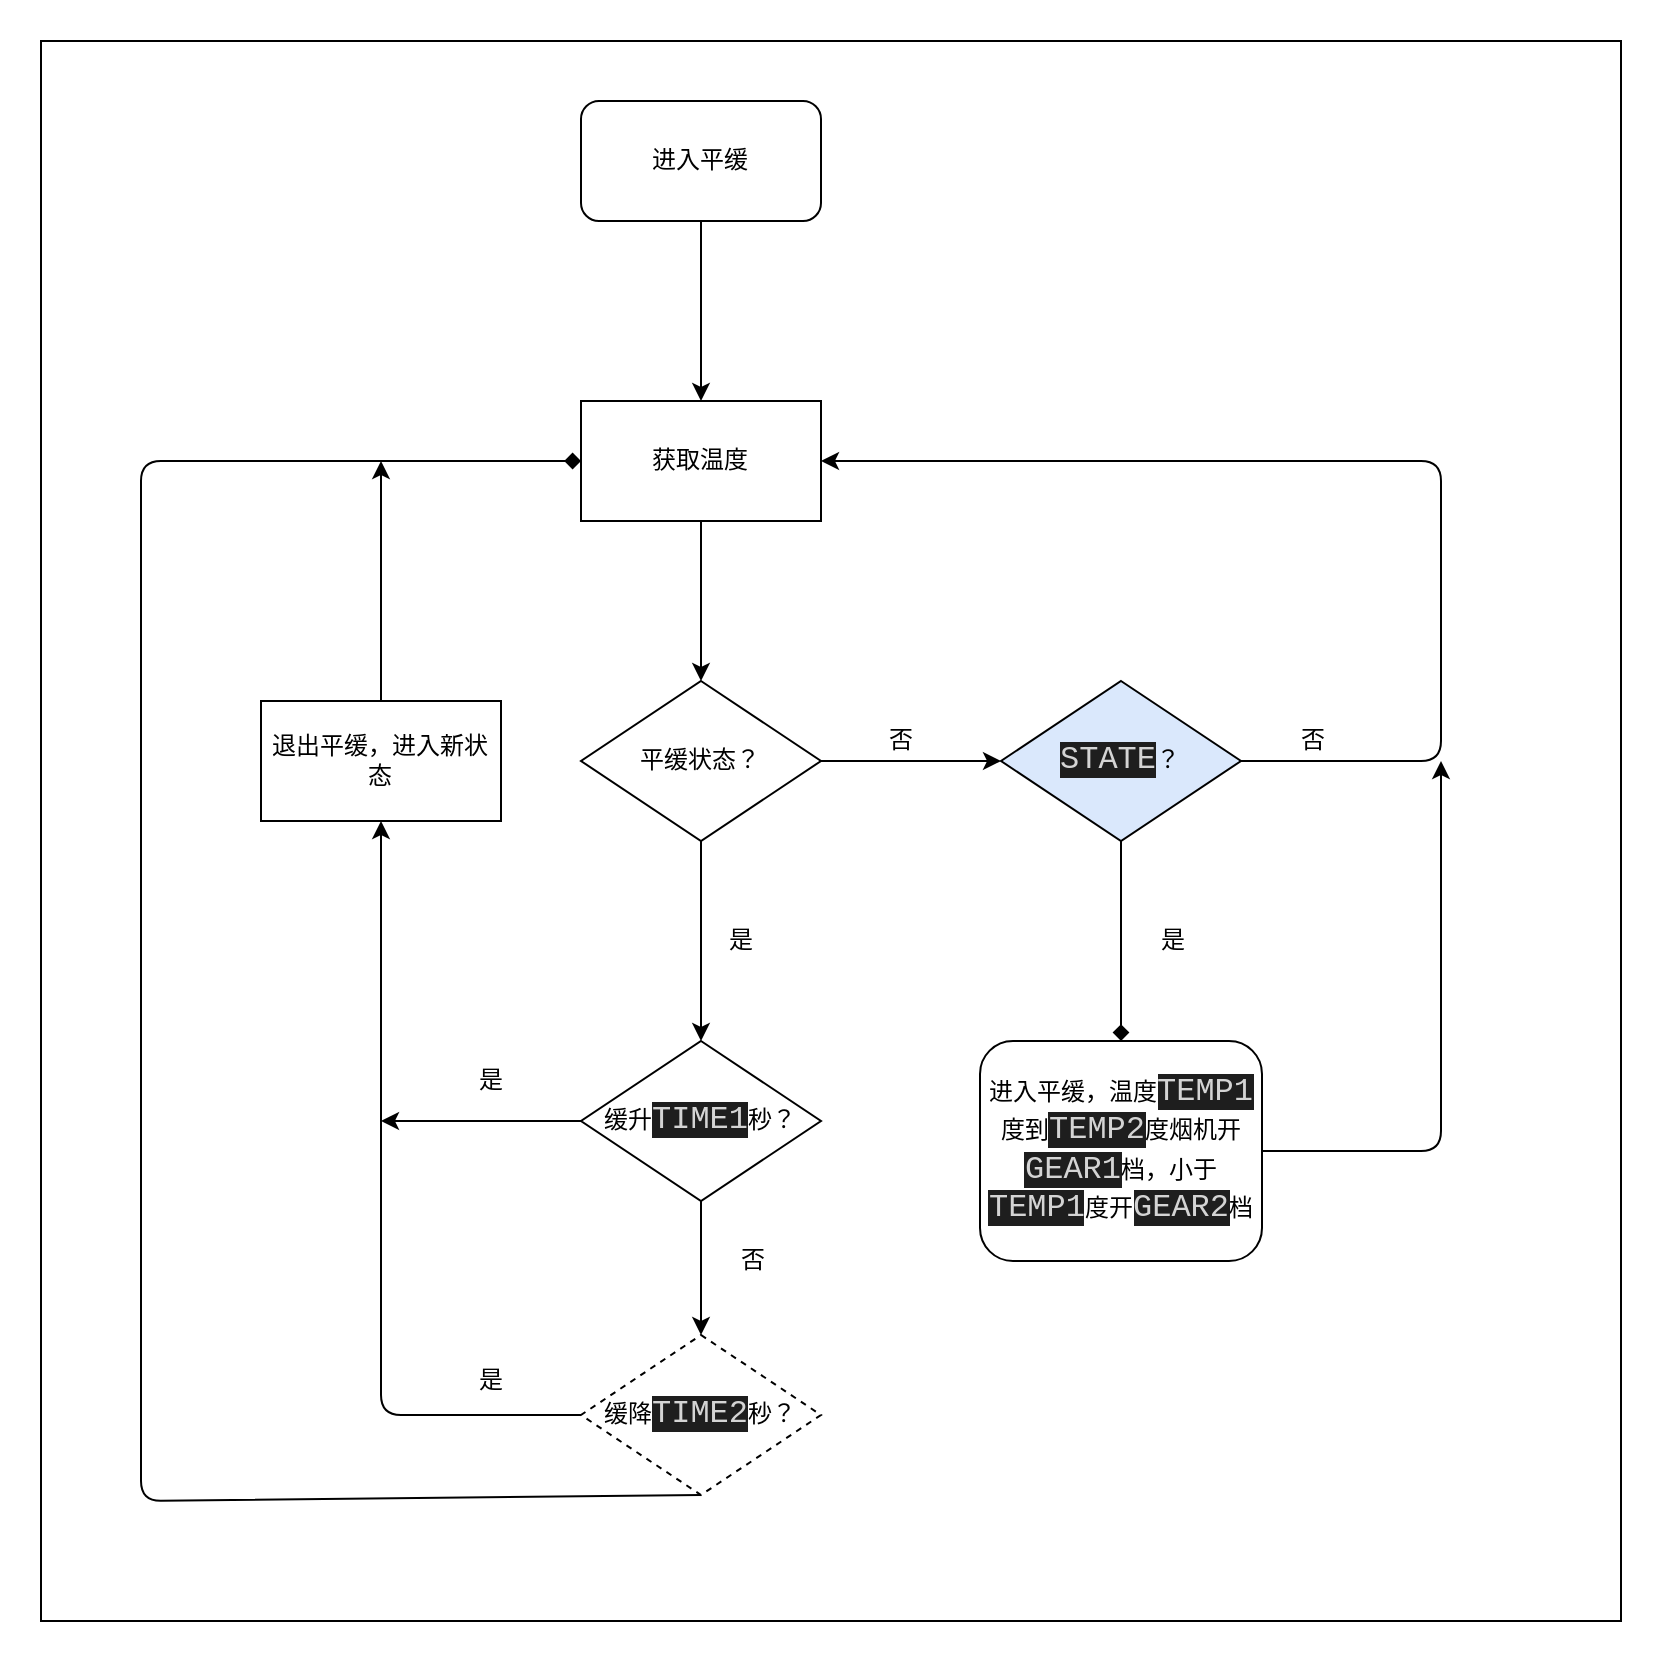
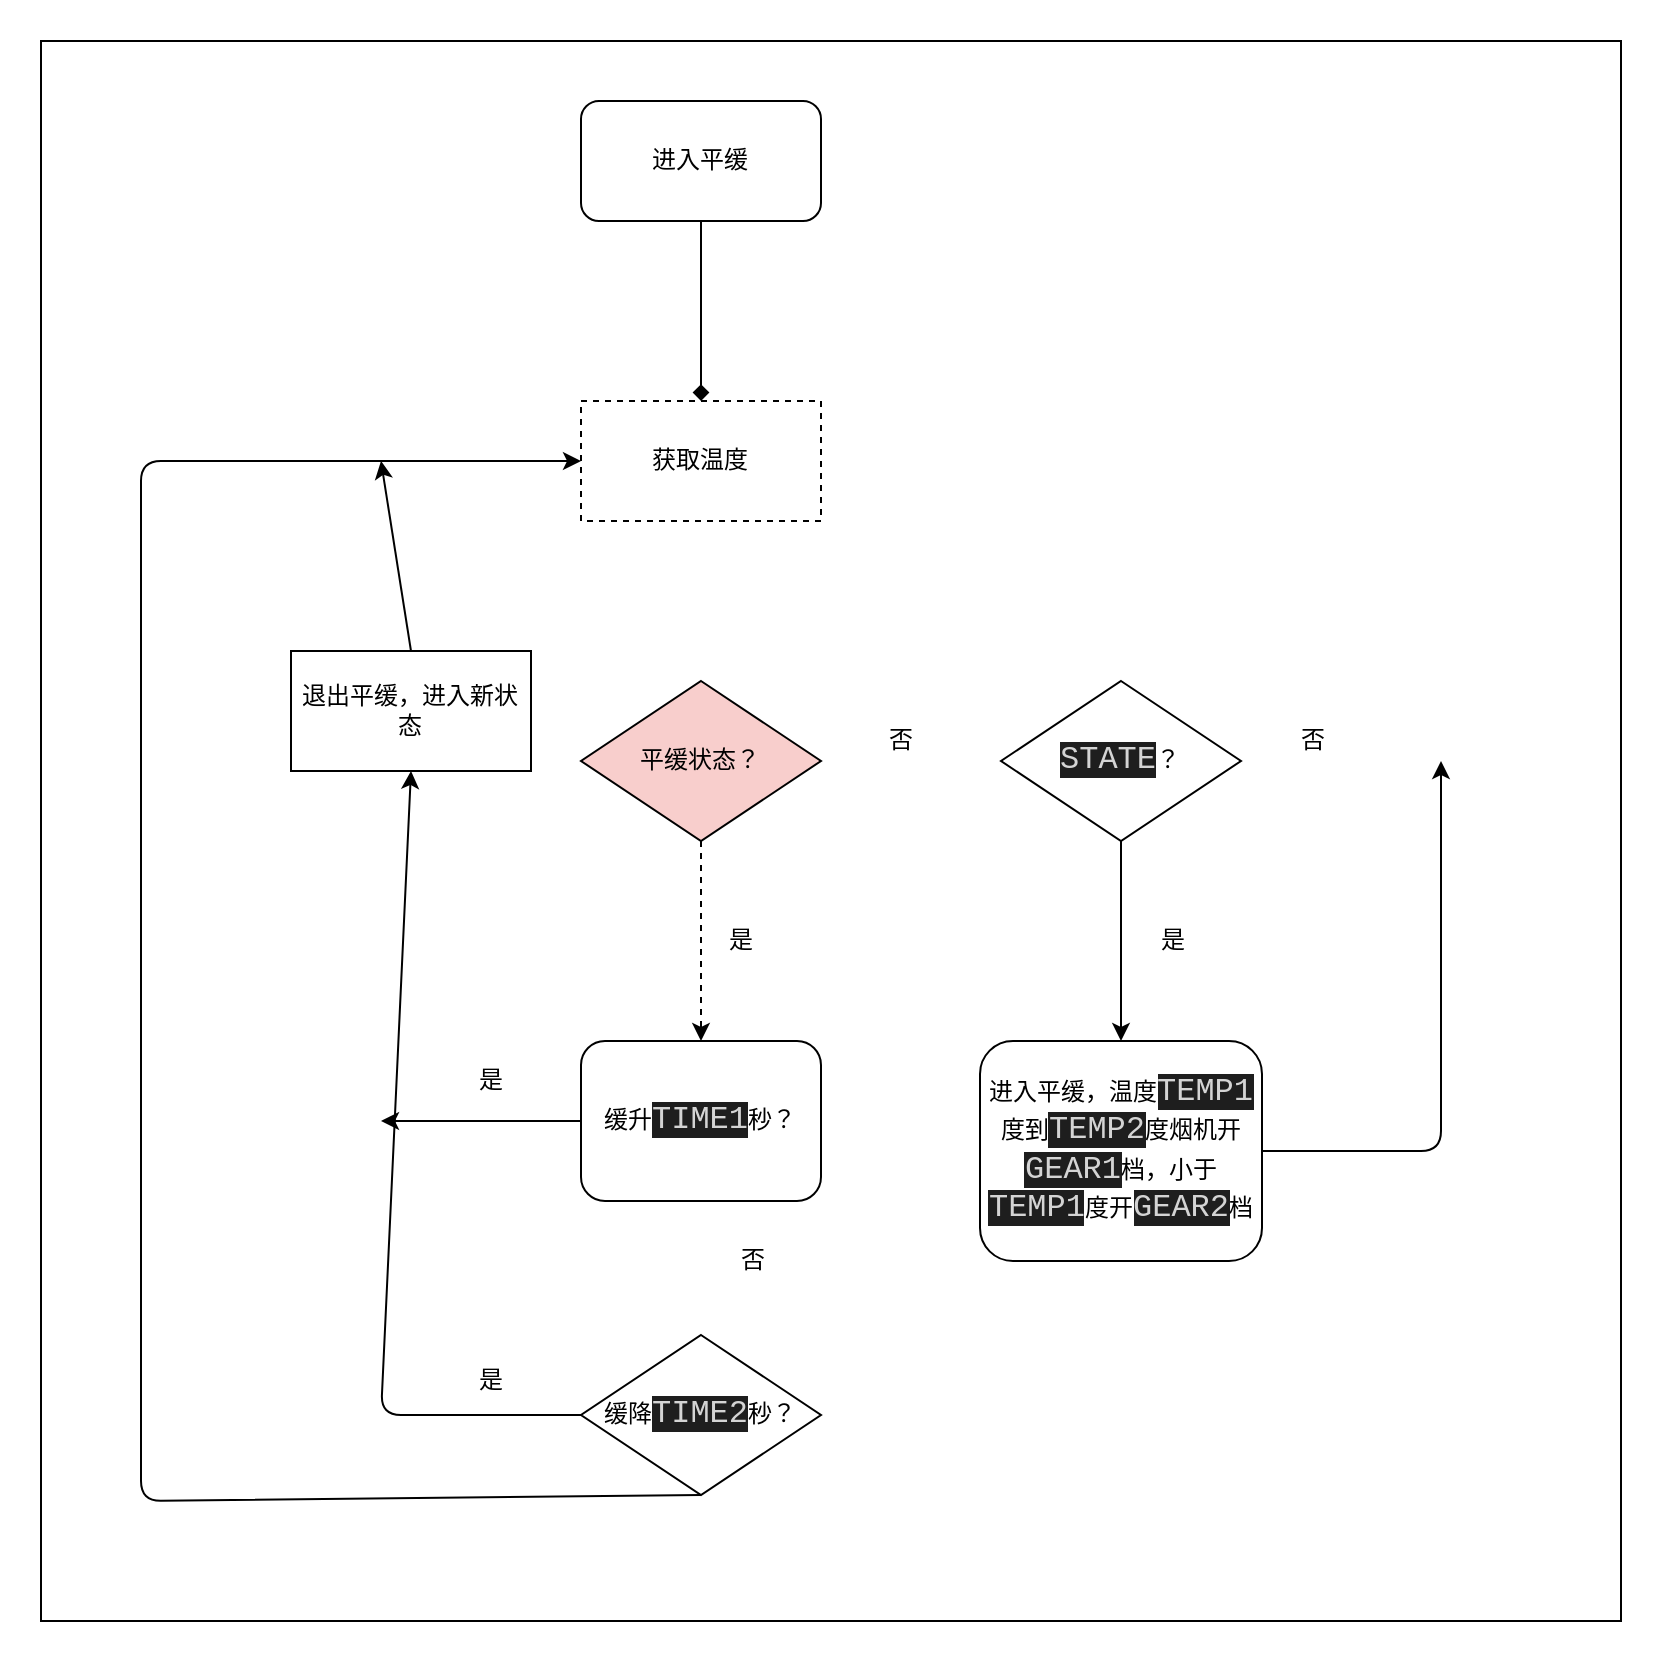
(701, 386) -> (701, 385)
(565, 461) -> (566, 461)
(701, 461) -> (701, 461)
(1374, 461) -> none
(701, 594) -> none
(381, 761) -> (411, 711)
(701, 761) -> (701, 761)
(904, 761) -> none
(1121, 761) -> (1121, 761)
(701, 933) -> (701, 933)
(1121, 1025) -> (1121, 1026)
(701, 1121) -> (701, 1121)
(701, 1261) -> none
(701, 1415) -> (701, 1415)
